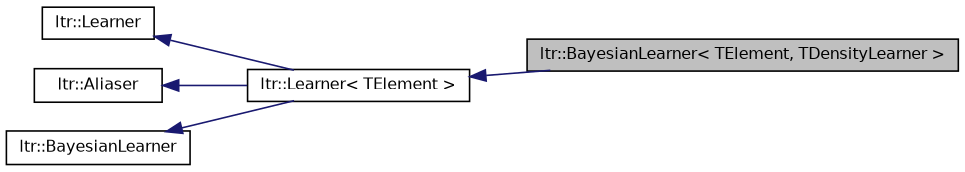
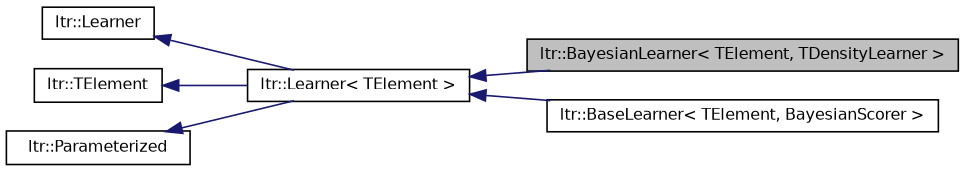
(98, 85) -> (98, 85)
none -> (743, 116)
(98, 148) -> (98, 148)
